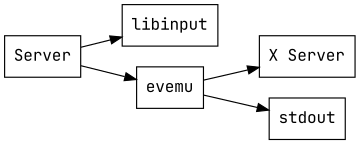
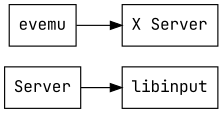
(103, 71) -> none
(307, 119) -> none
